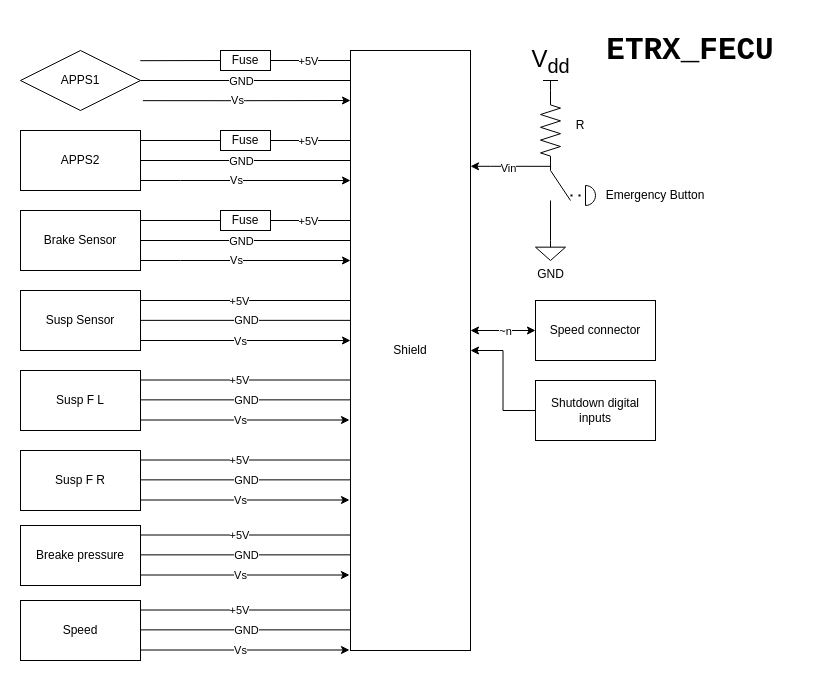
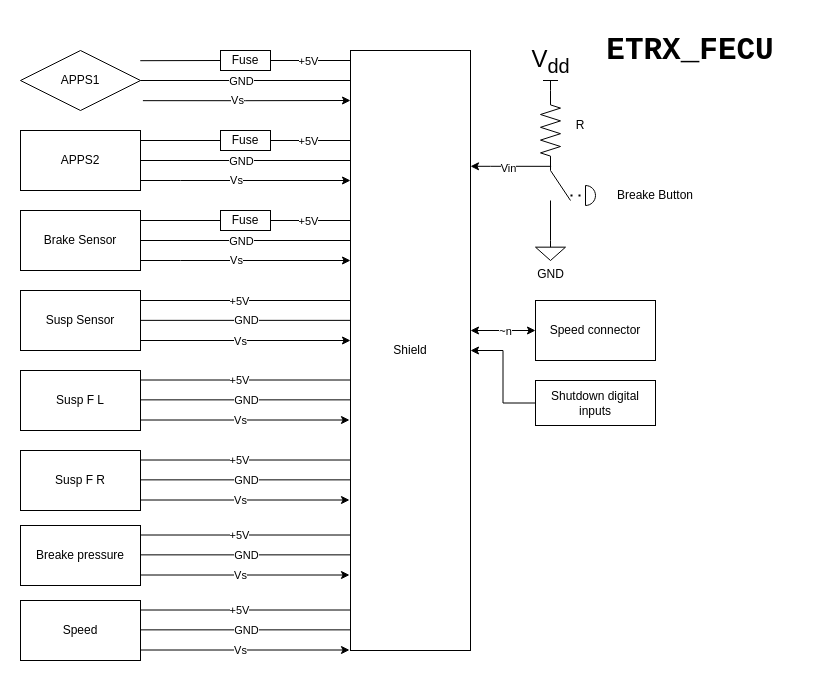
(656, 196) -> (656, 196)
(596, 411) -> (596, 403)
